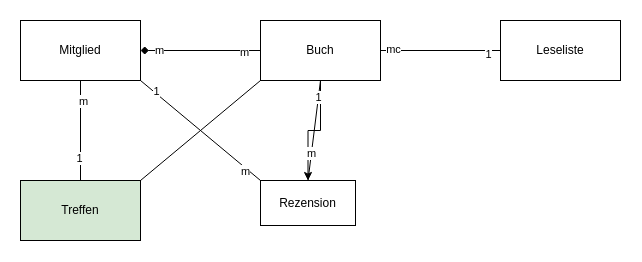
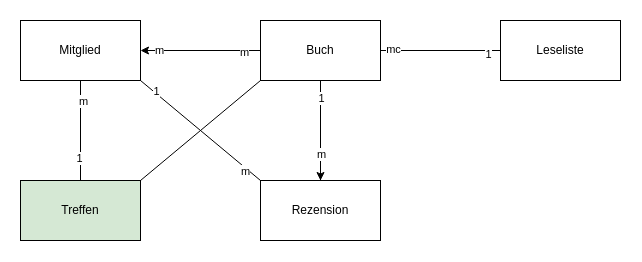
(149, 51) -> (148, 51)
(308, 203) -> (321, 211)
